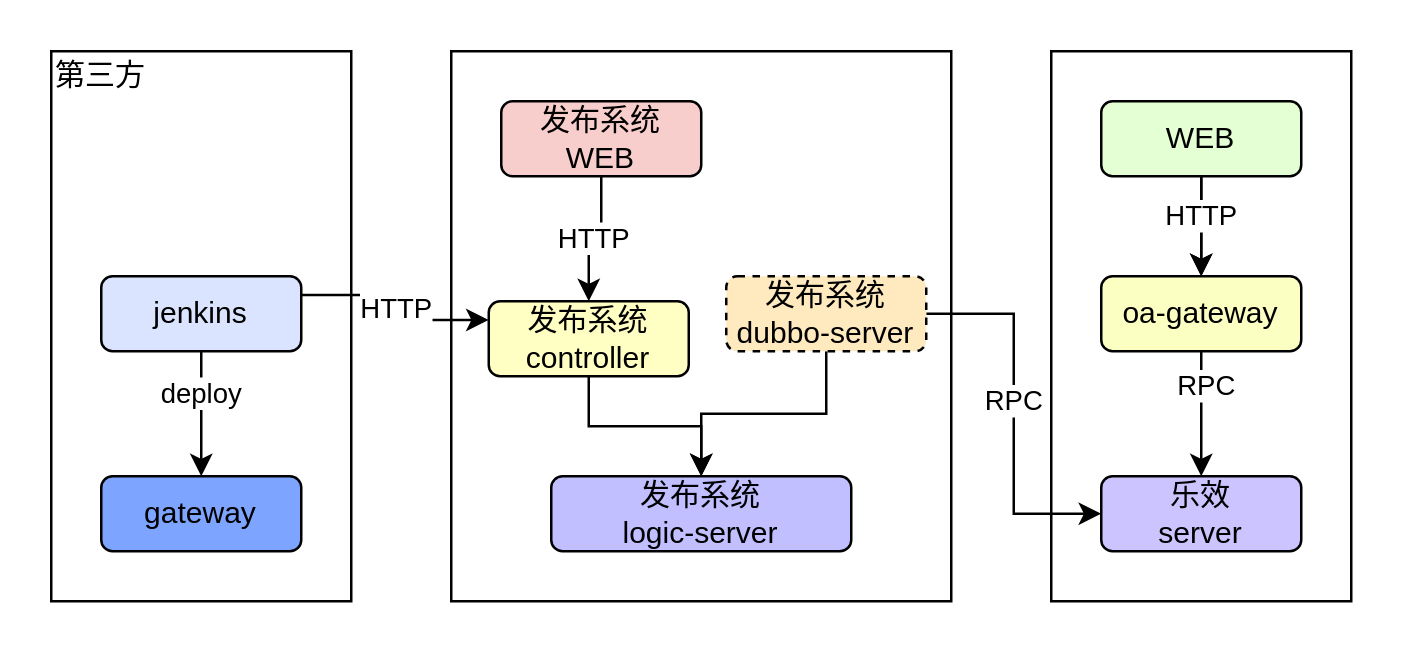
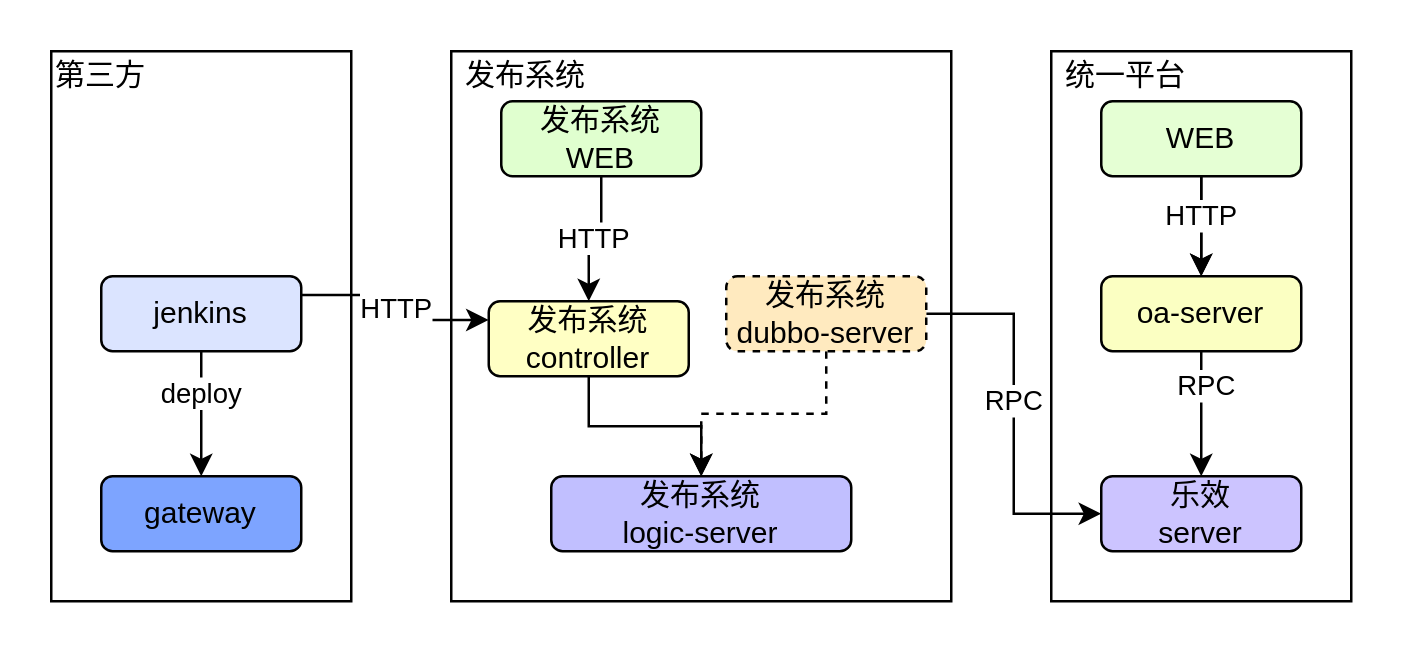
none -> (526, 76)
none -> (1126, 76)
(601, 139) -> (601, 139)
(1201, 314) -> (1201, 314)
(788, 414) -> (788, 414)
